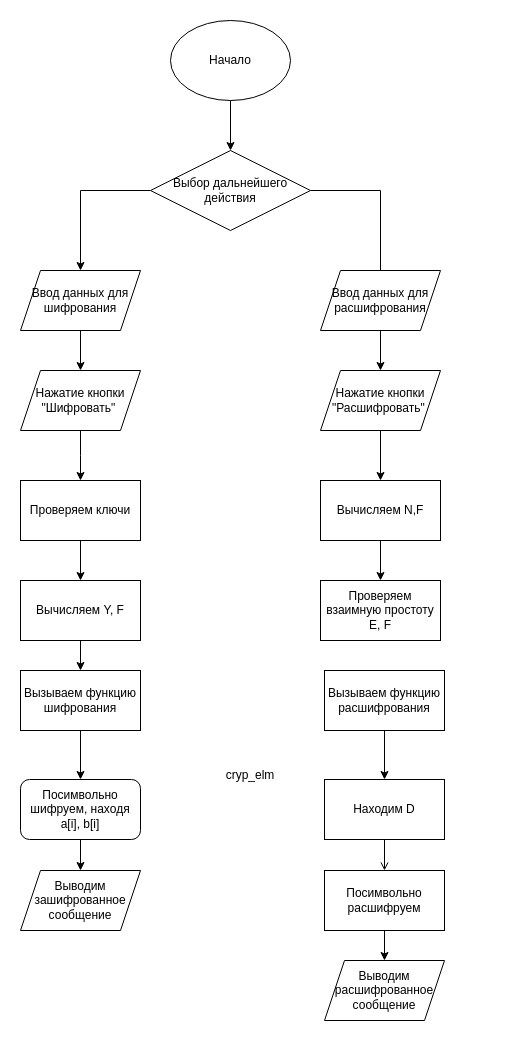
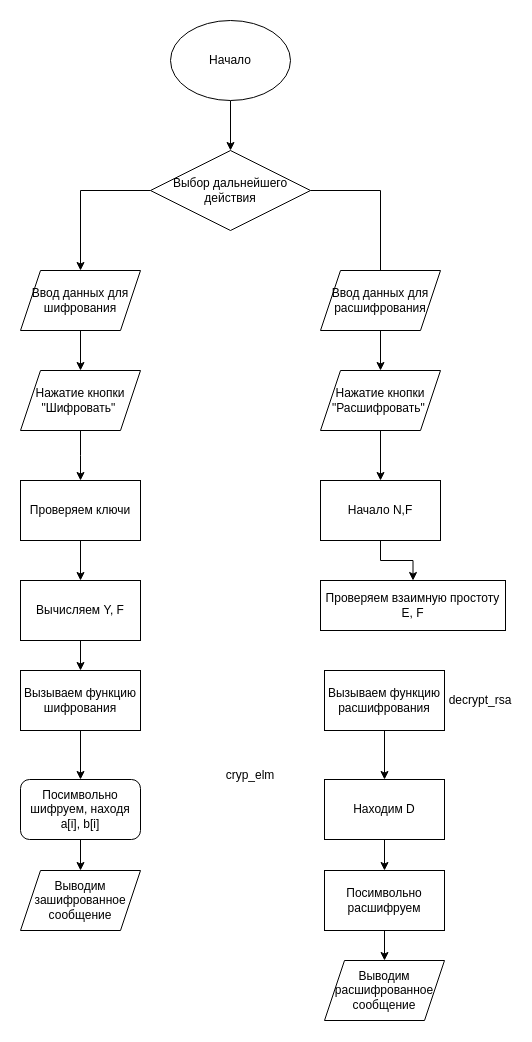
(381, 511) -> (381, 511)
(381, 611) -> (413, 606)
none -> (481, 701)
(385, 864) -> (385, 862)
